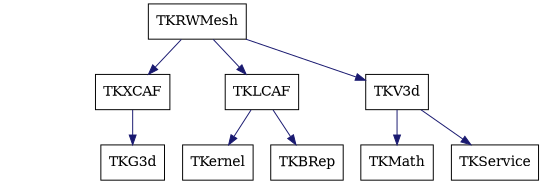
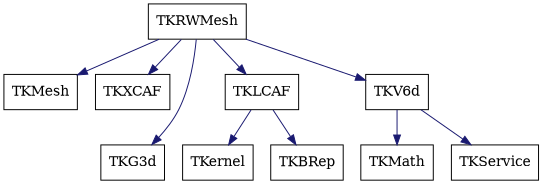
none -> (41, 92)
(397, 92) -> (397, 92)
(133, 122) -> (186, 92)
